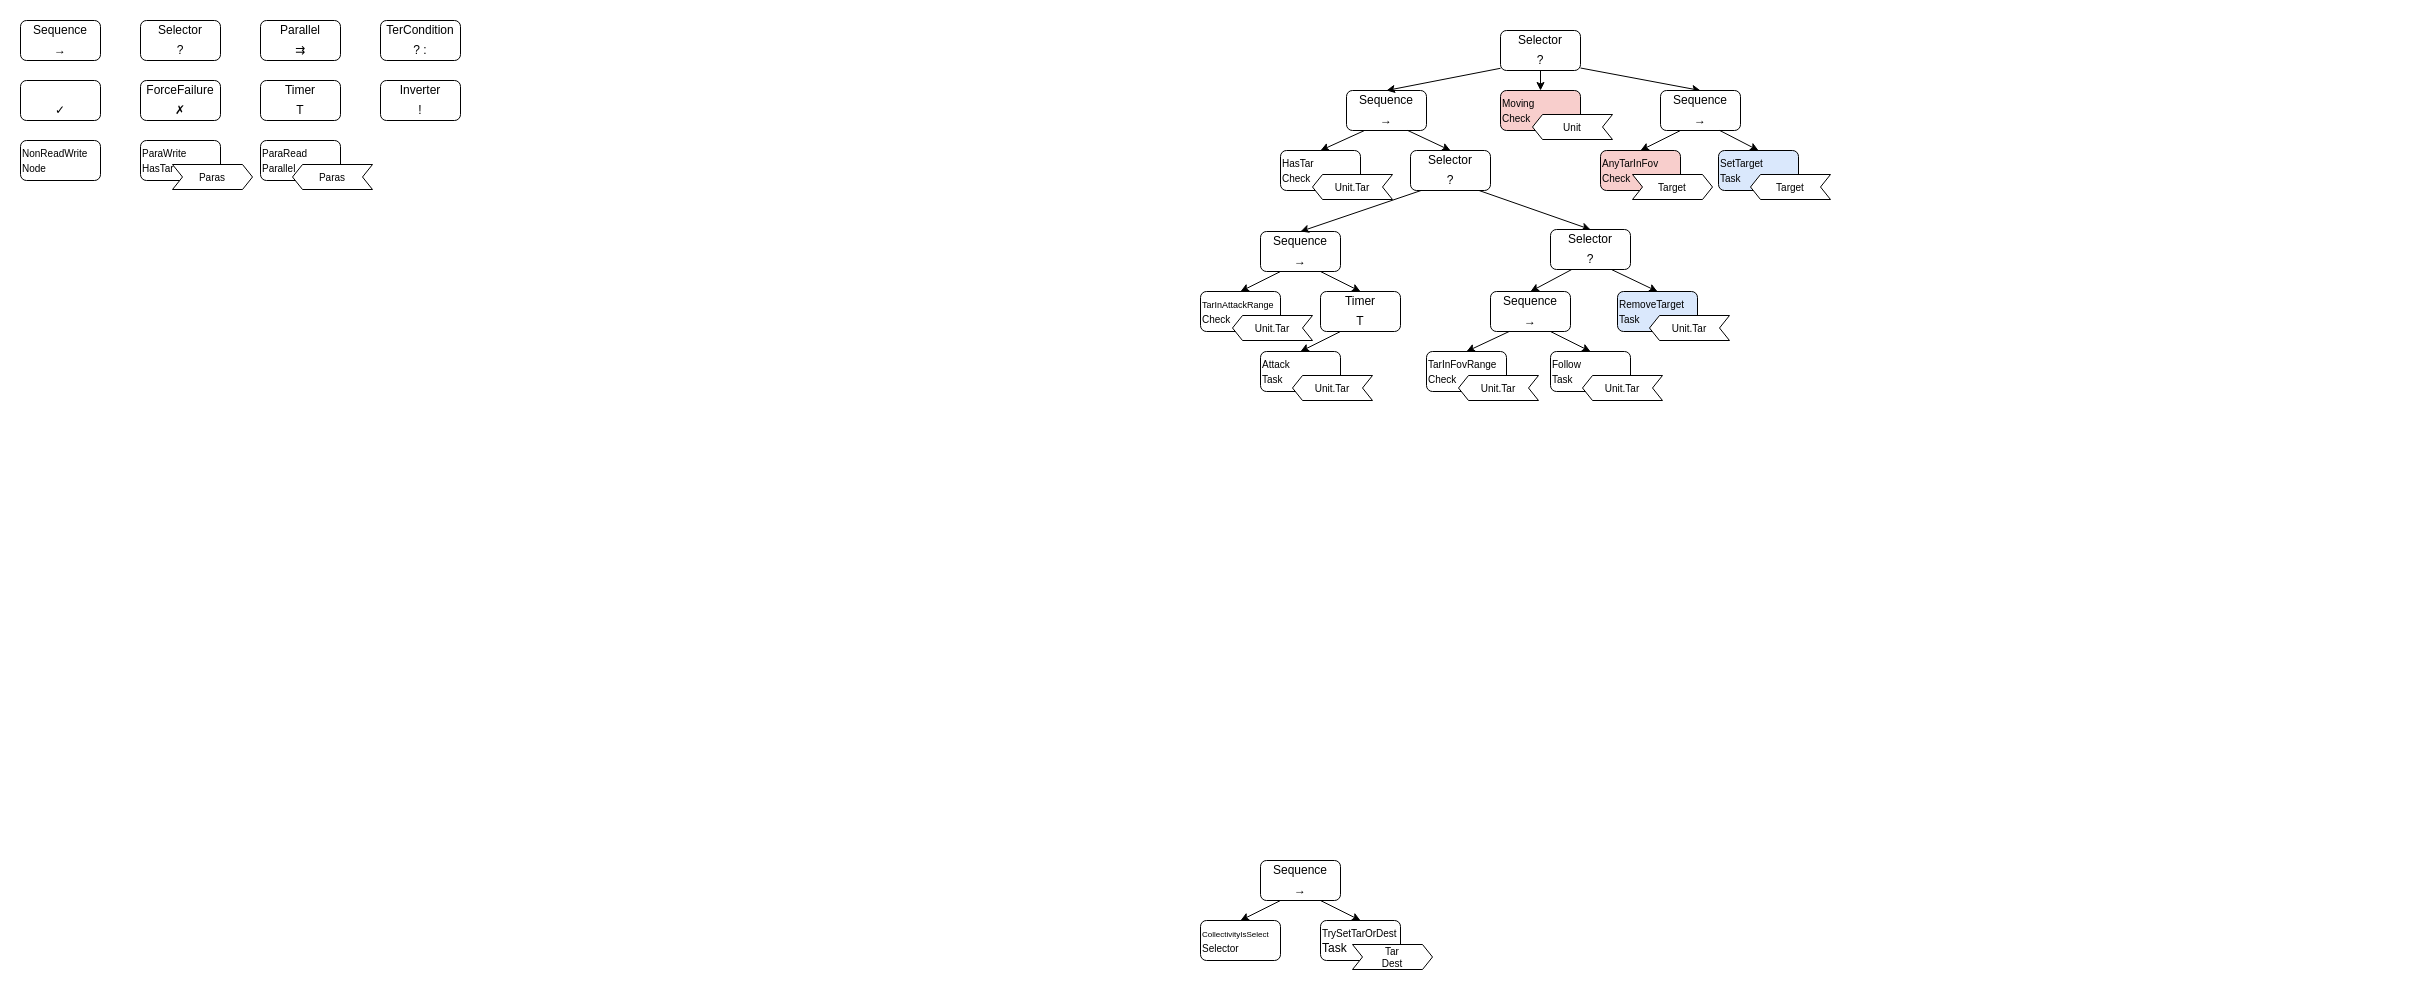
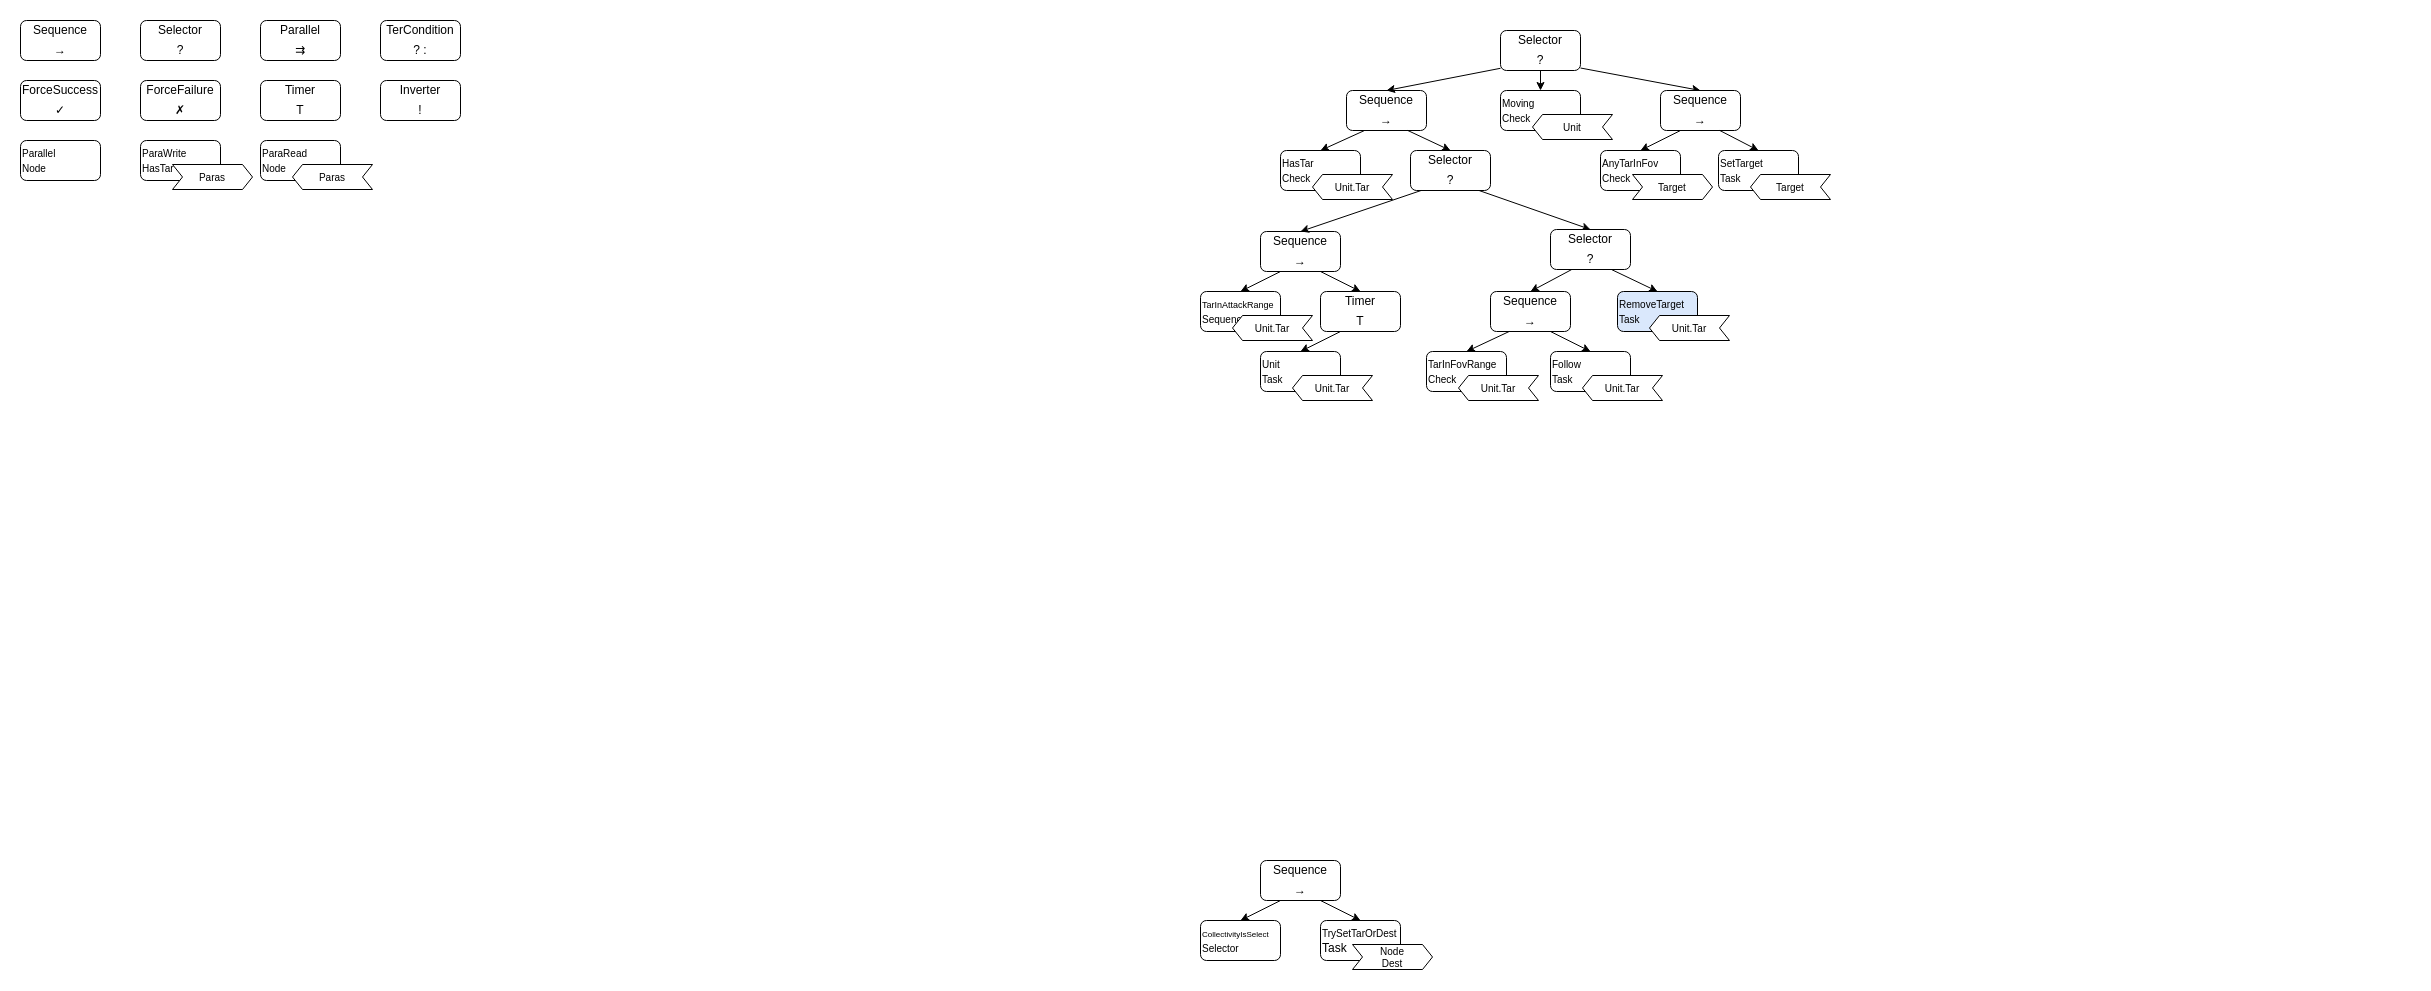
none -> (61, 91)
(1541, 111) -> (1541, 111)
(61, 161) -> (45, 161)
(289, 161) -> (289, 161)
(1641, 171) -> (1641, 171)
(1759, 171) -> (1759, 171)
(1242, 312) -> (1242, 312)
(1283, 372) -> (1276, 372)
(1393, 958) -> (1393, 958)
